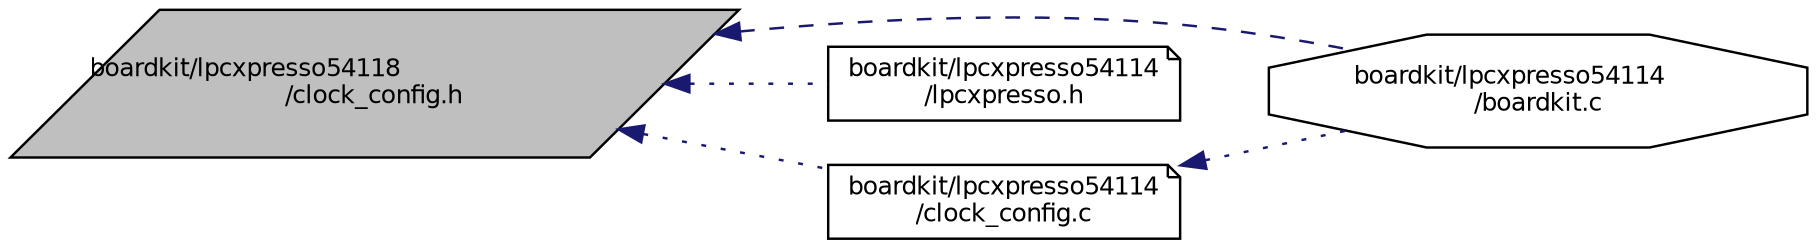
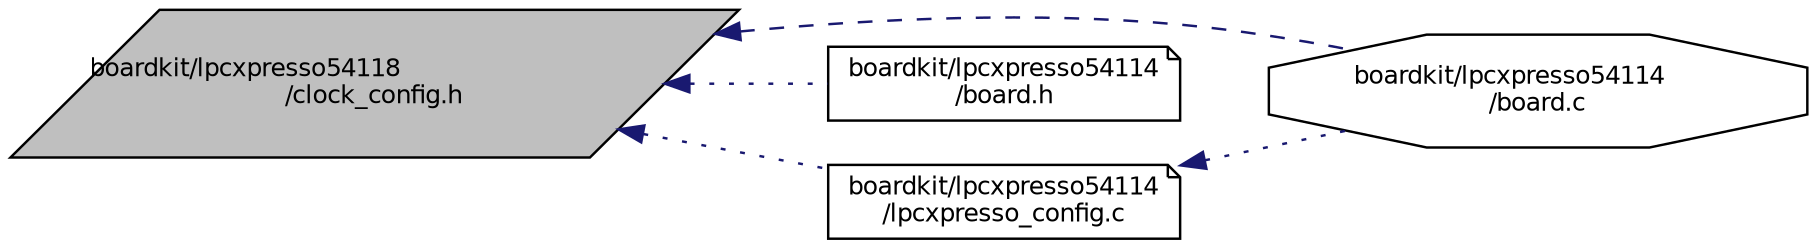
(1004, 84) -> (1004, 84)
(1538, 91) -> (1538, 91)
(1004, 202) -> (1004, 202)
